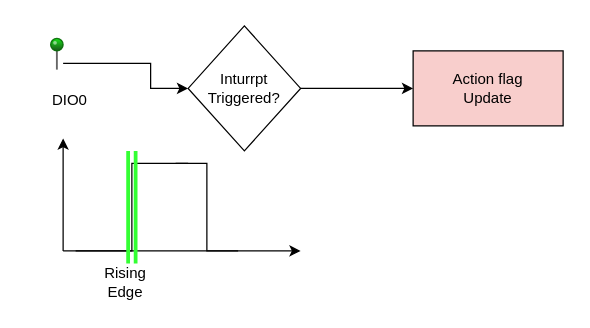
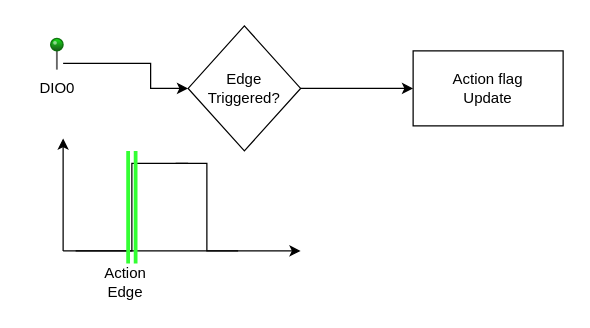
(244, 88) -> (244, 88)
(488, 88) -> (488, 88)
(69, 101) -> (57, 88)
(126, 282) -> (126, 282)
